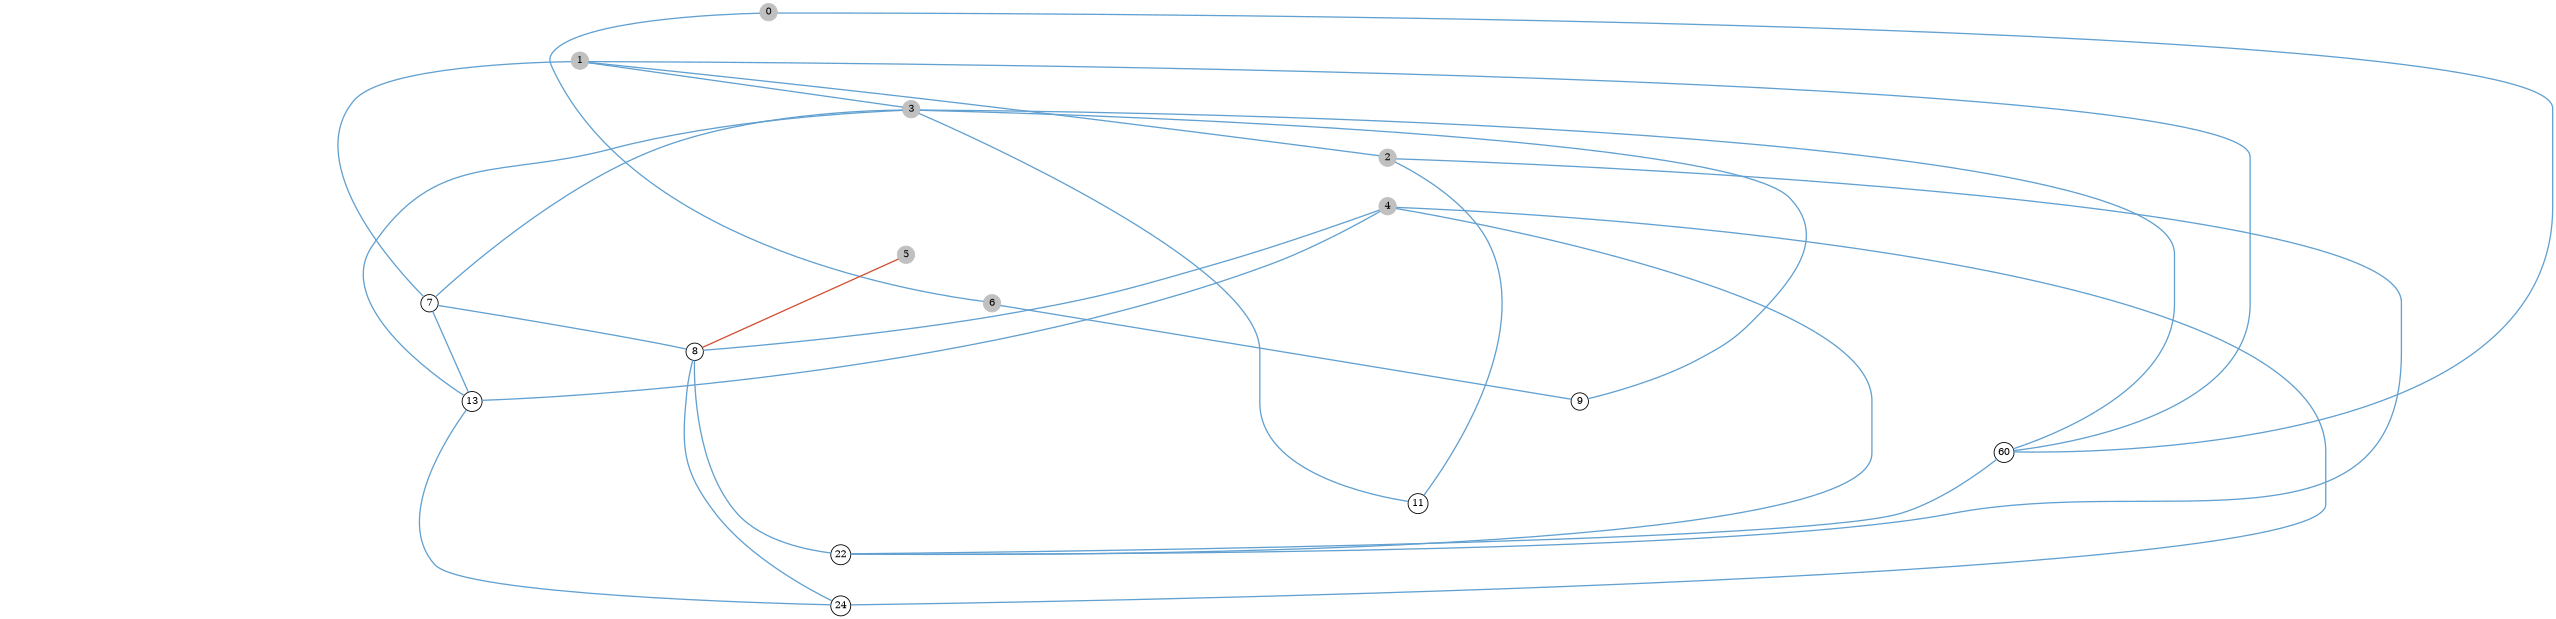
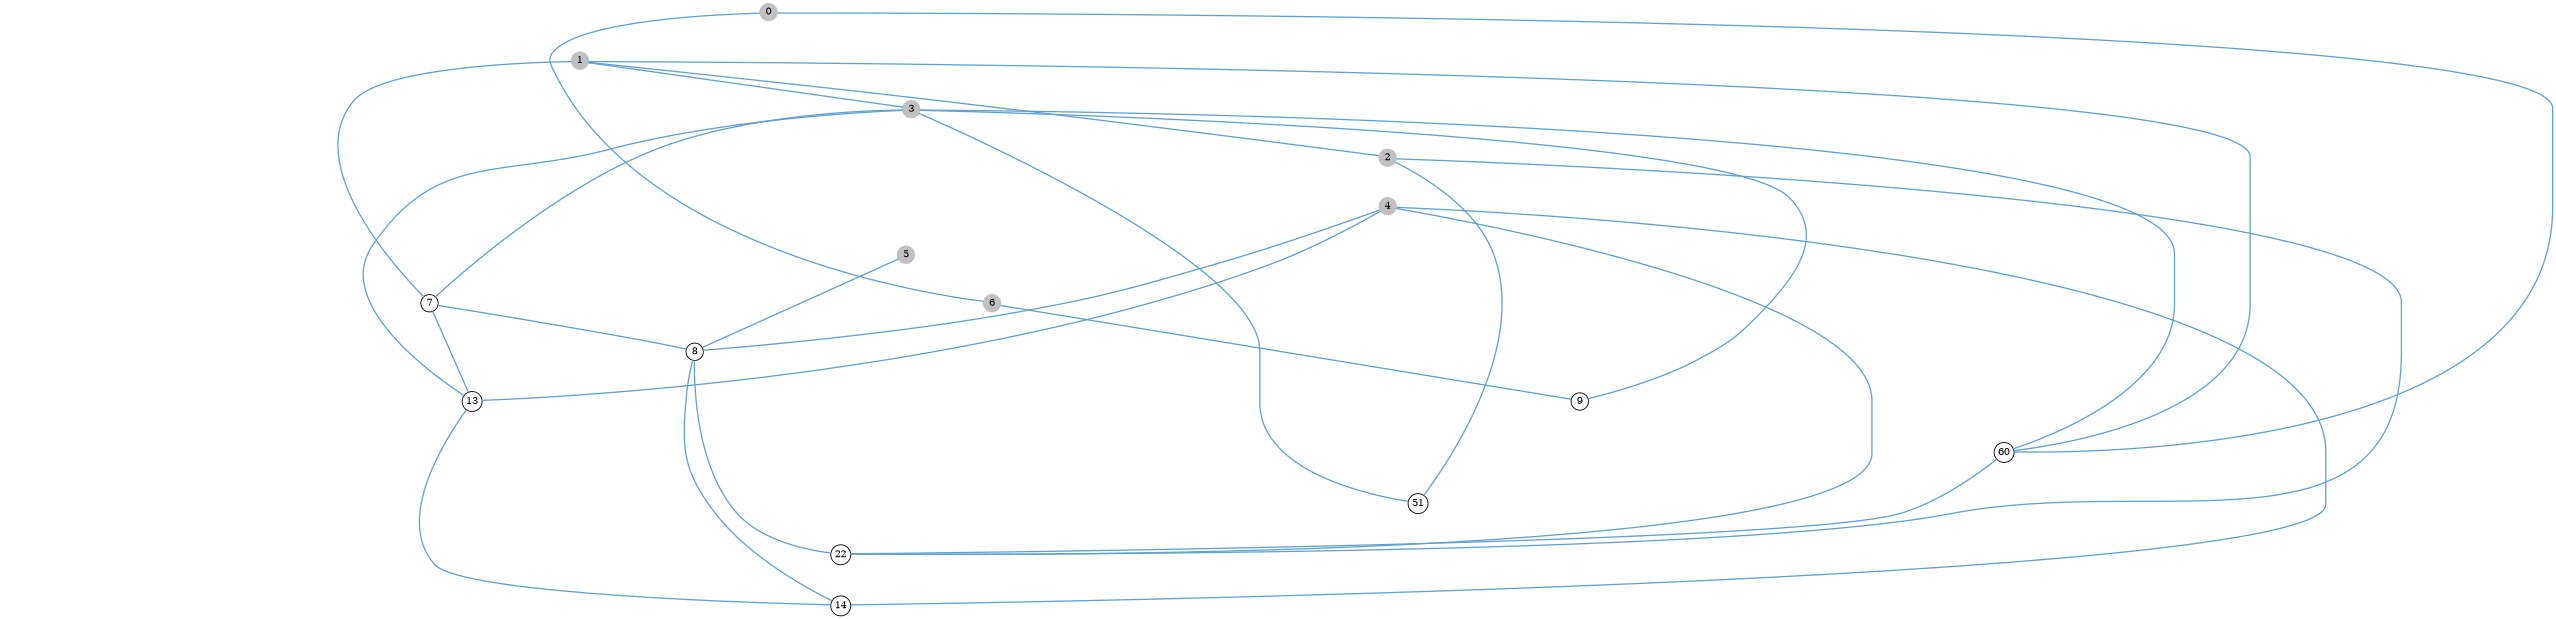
(800, 303) -> (800, 303)
(1418, 504) -> (1418, 504)
(841, 606) -> (841, 606)
